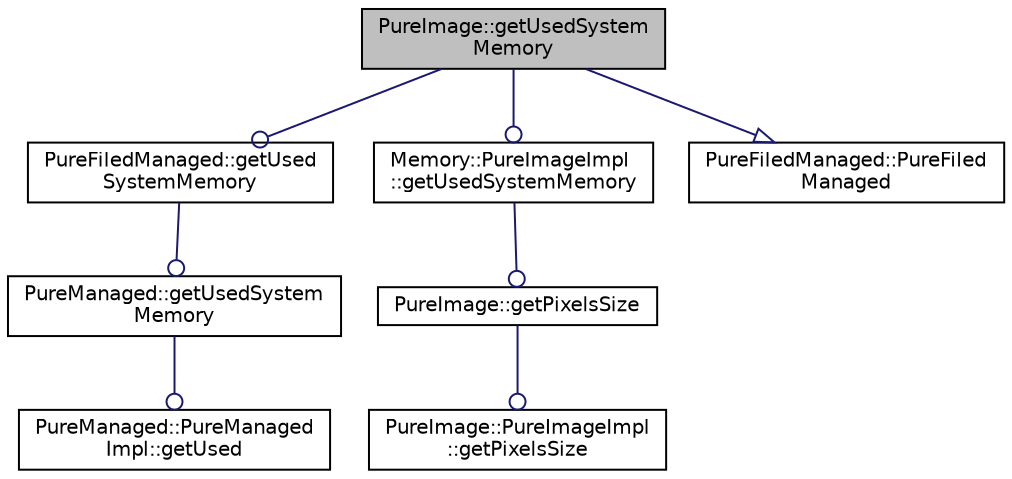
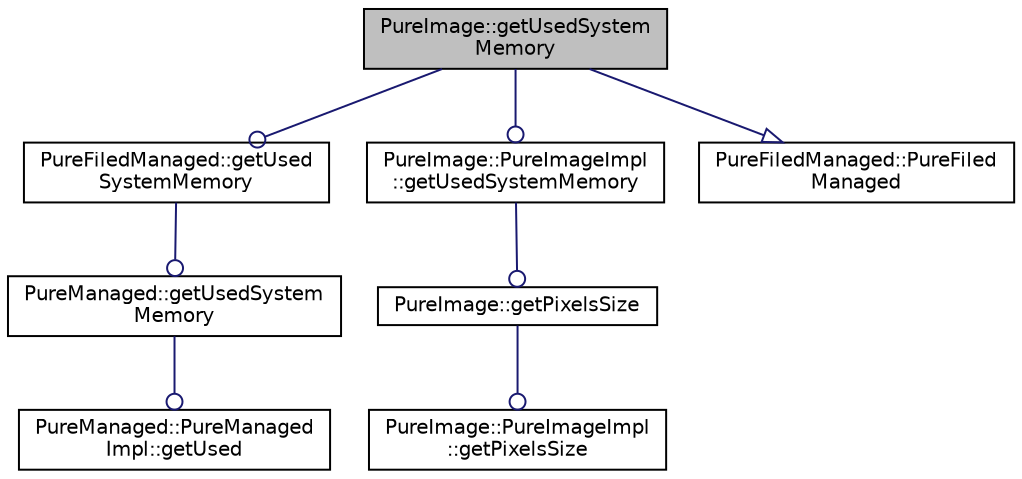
(514, 173) -> (516, 173)
